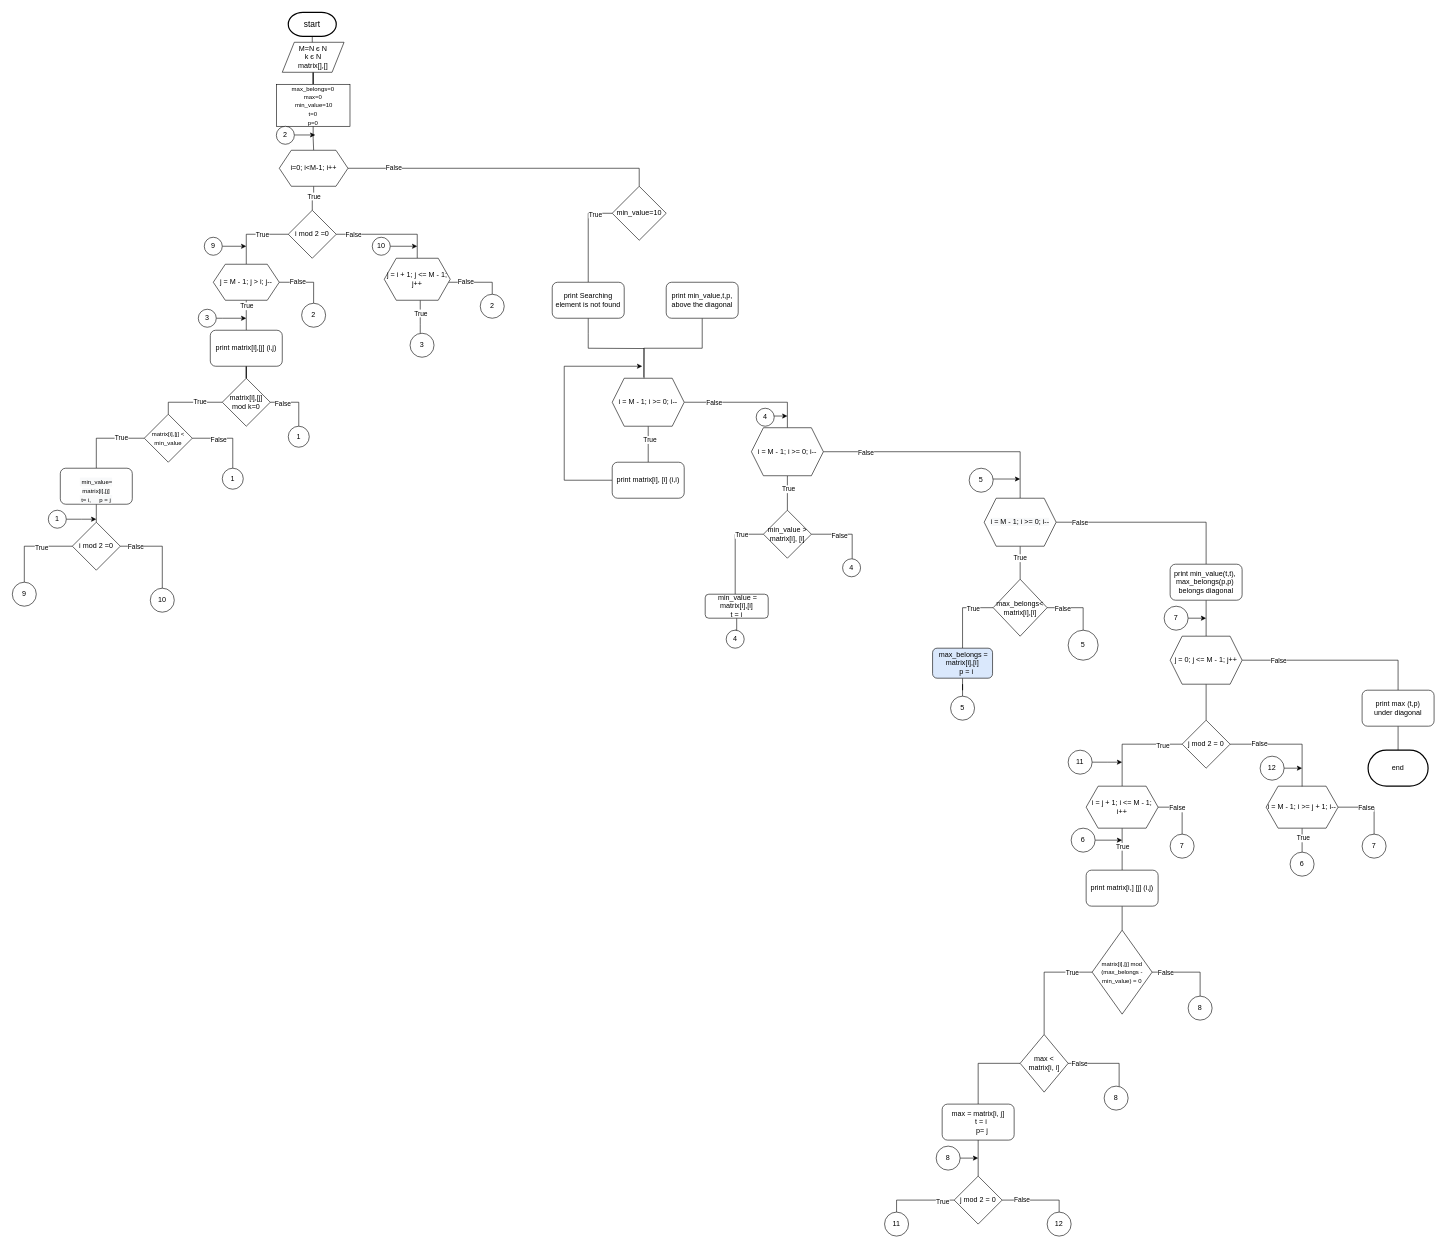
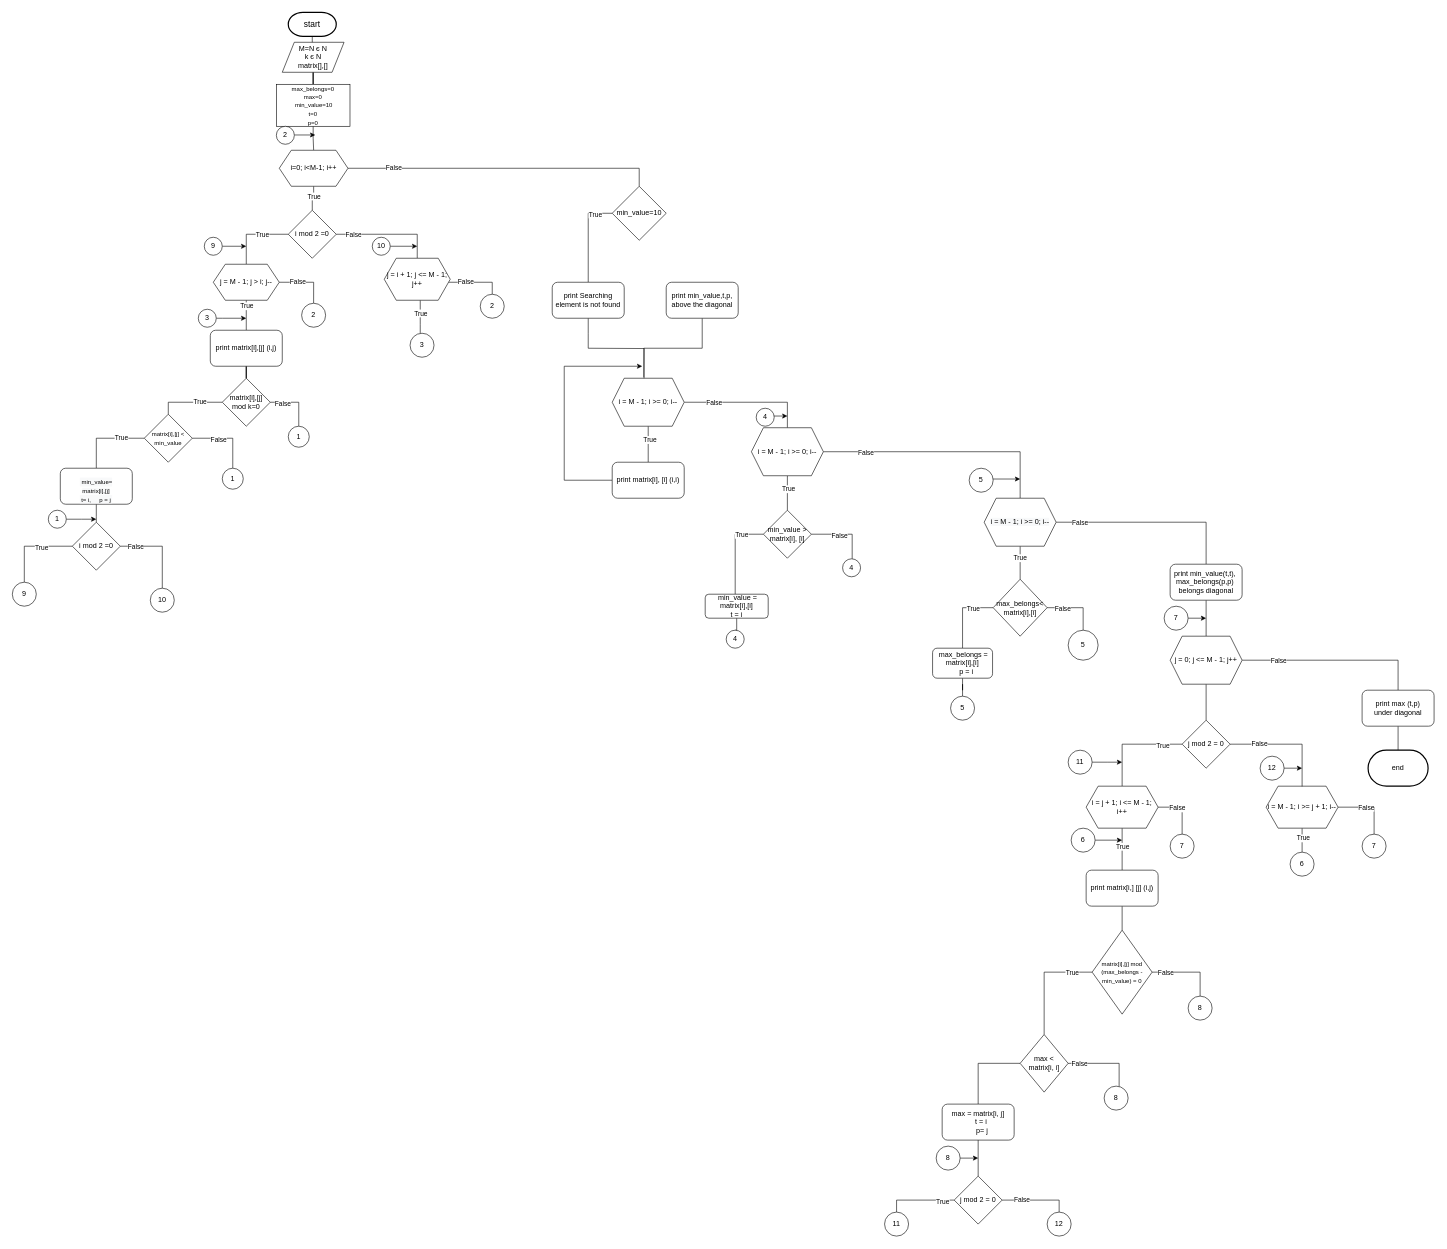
(963, 663) -> (963, 663)
